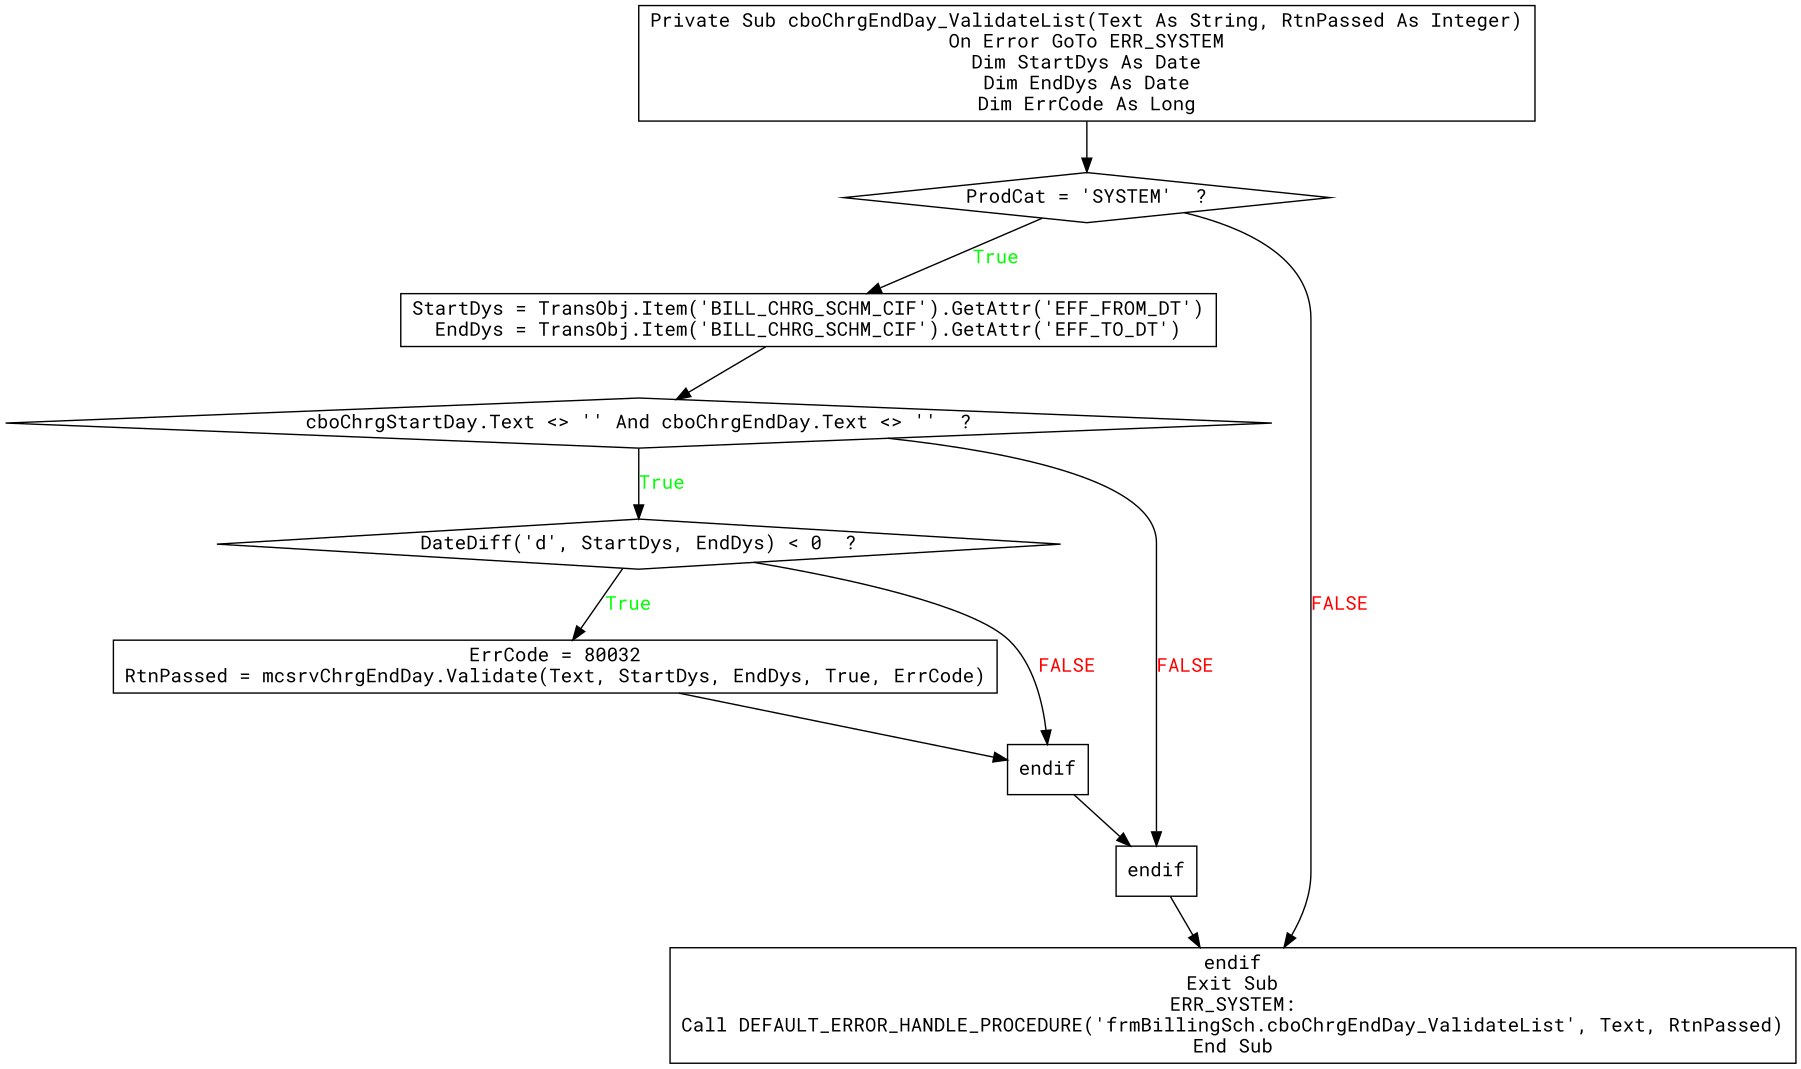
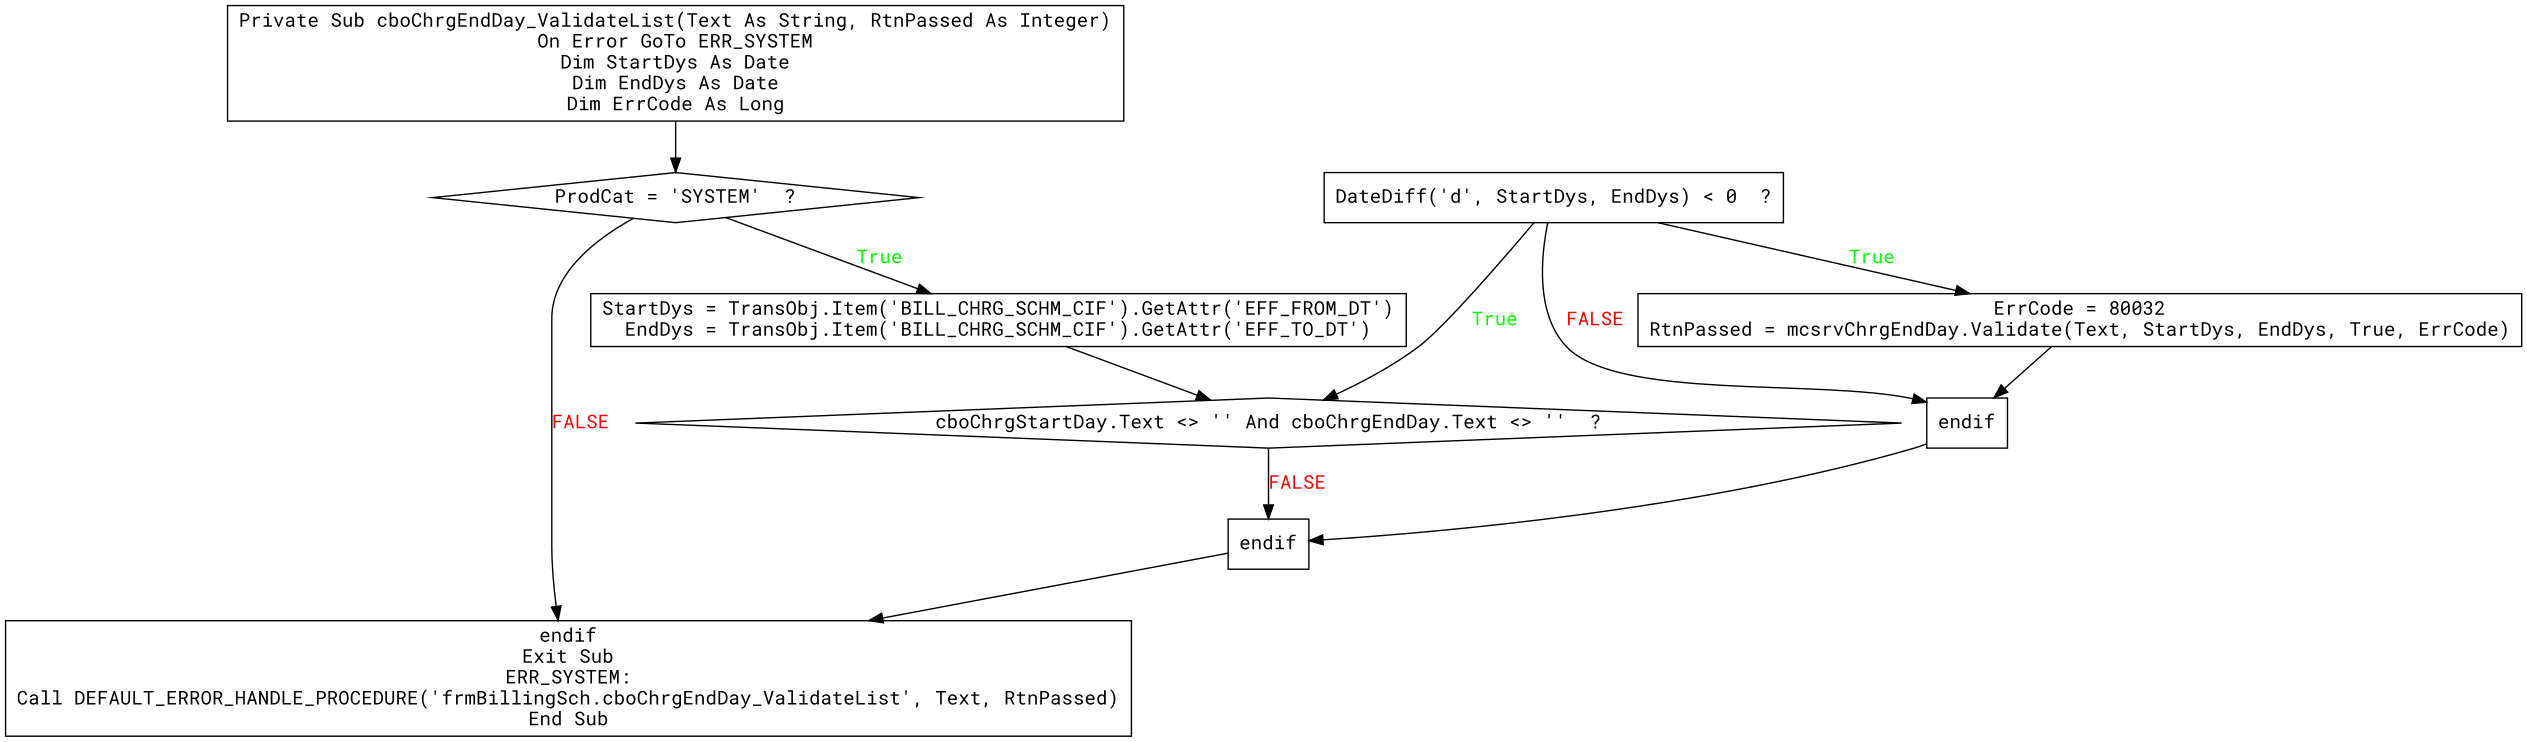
(639, 477) -> (1446, 322)
(639, 544) -> (1554, 198)
